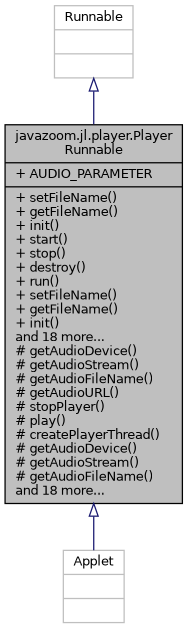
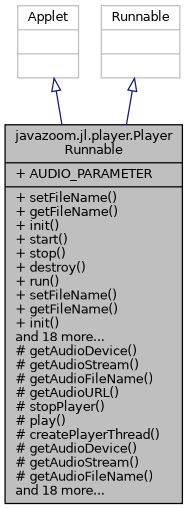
(94, 533) -> (59, 108)
